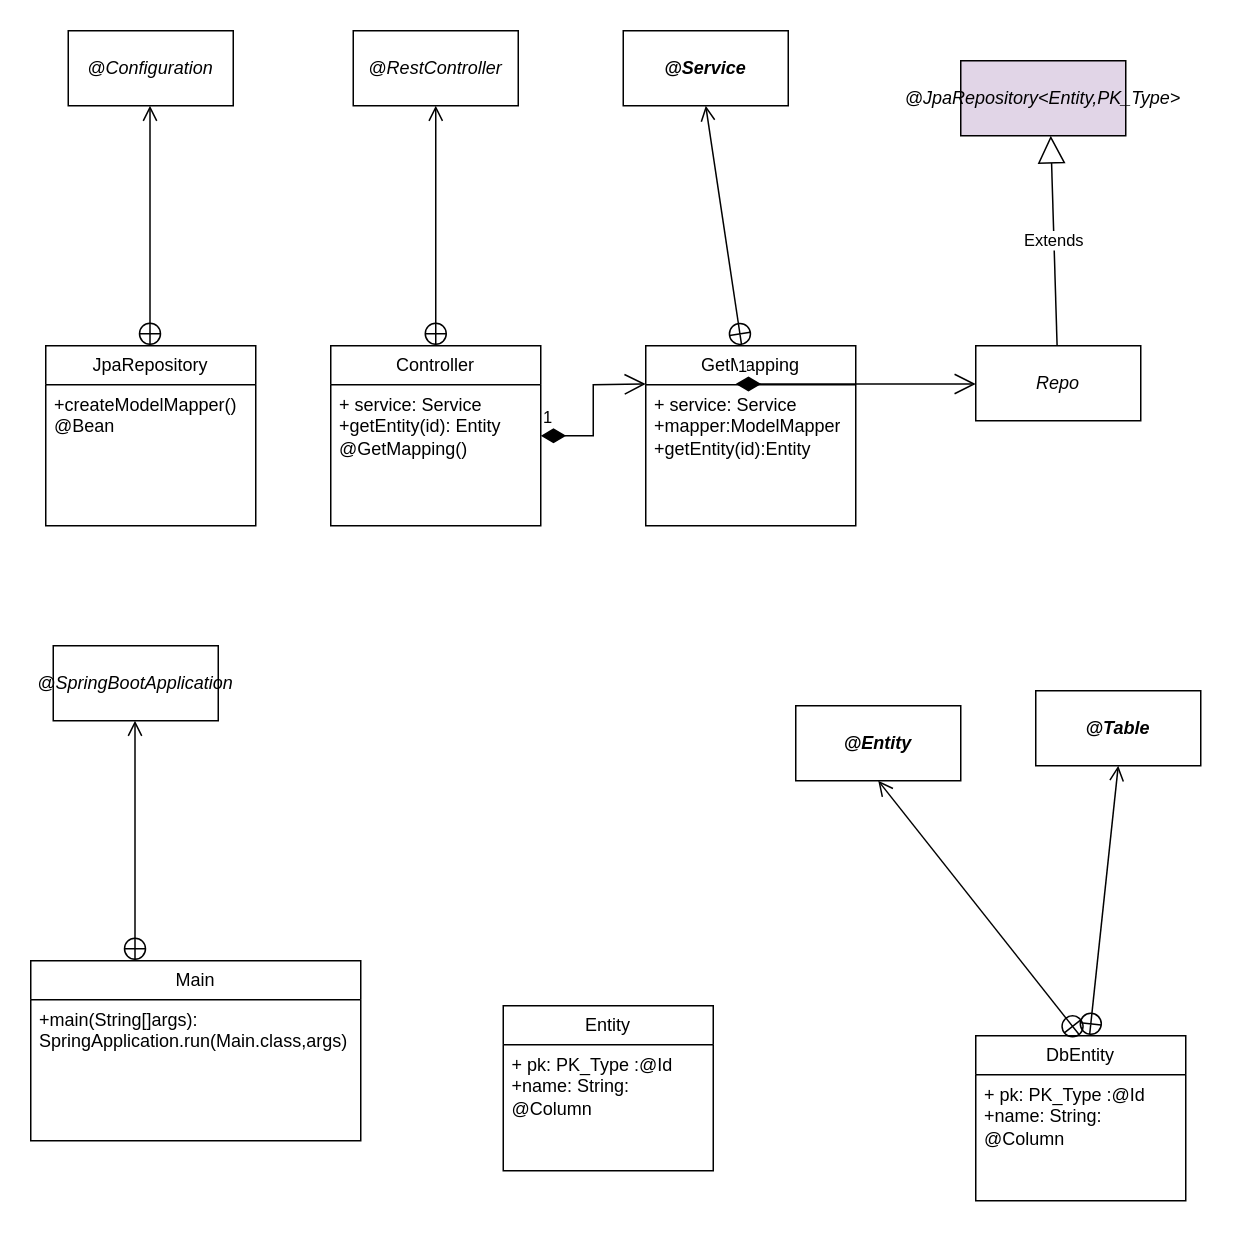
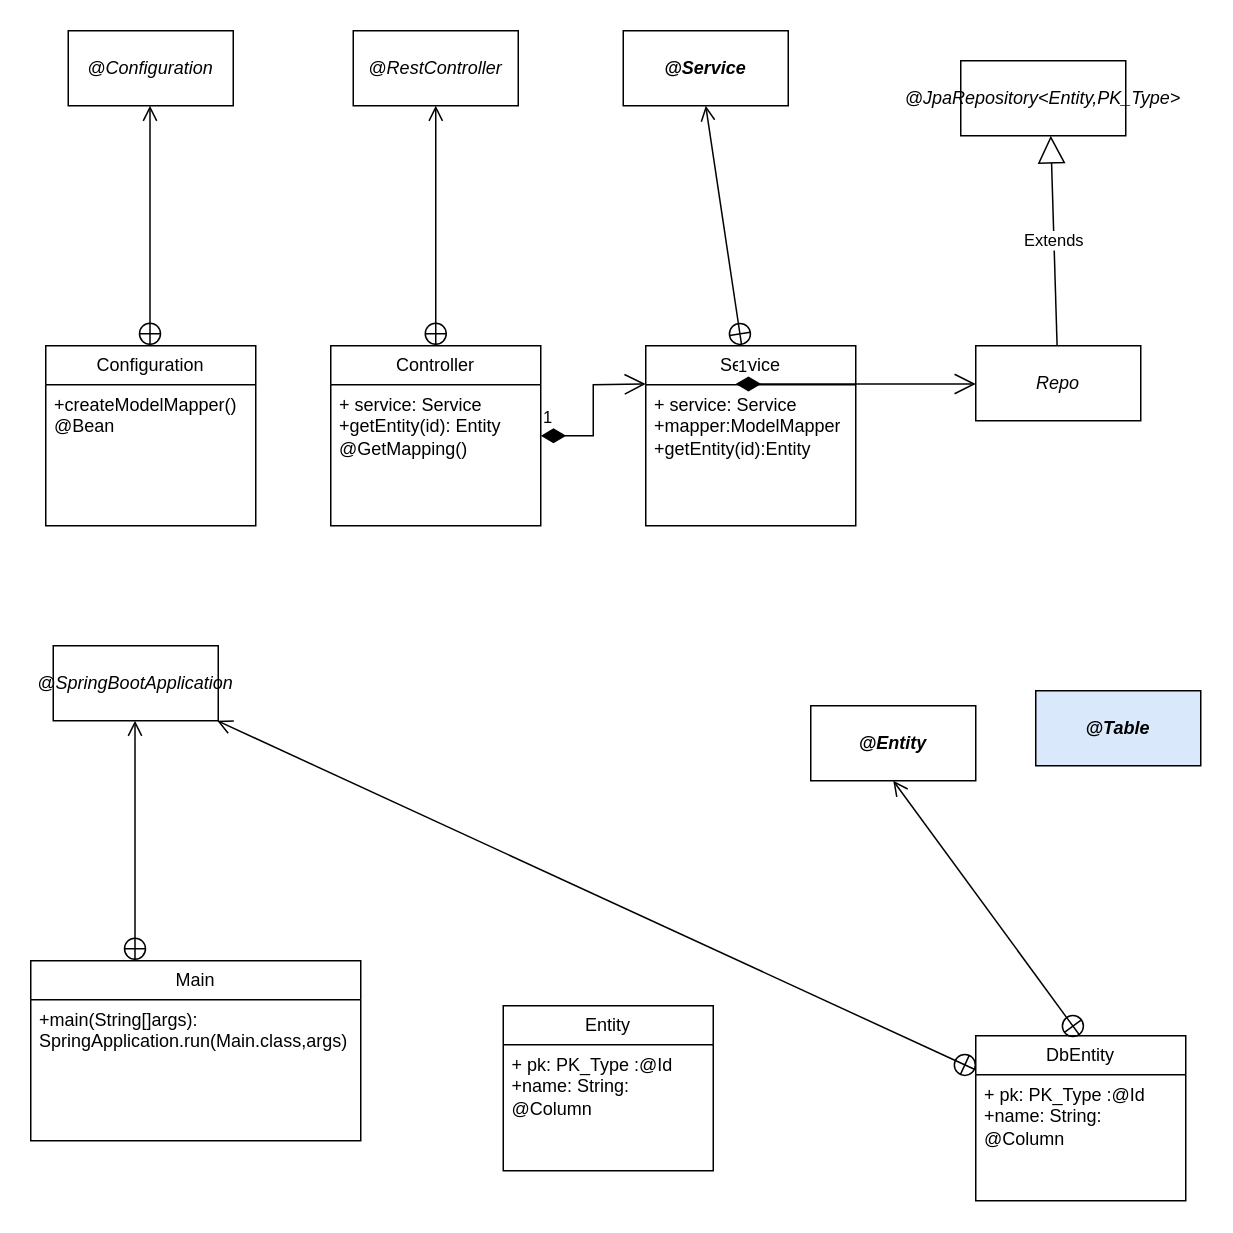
(1043, 98) -> (1043, 98)
(151, 365) -> (151, 365)
(751, 365) -> (751, 365)
(1118, 728) -> (1118, 728)
(878, 743) -> (893, 743)
(1105, 892) -> (588, 892)
